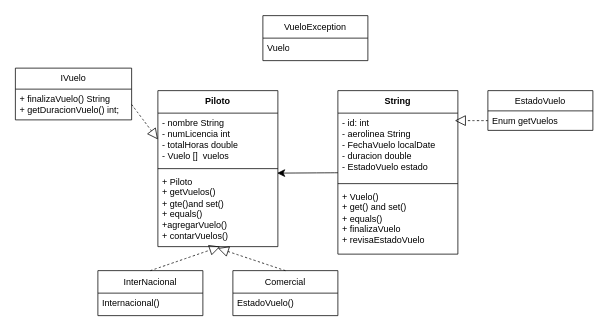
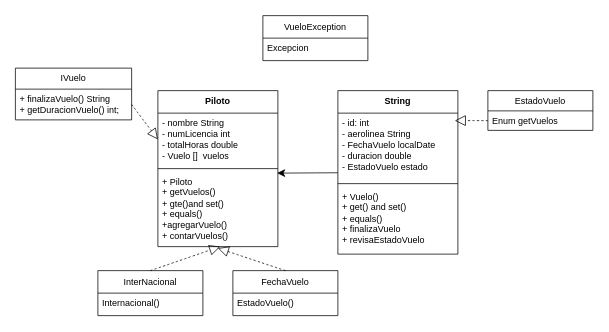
(279, 49) -> (289, 49)
(285, 282) -> (285, 282)
